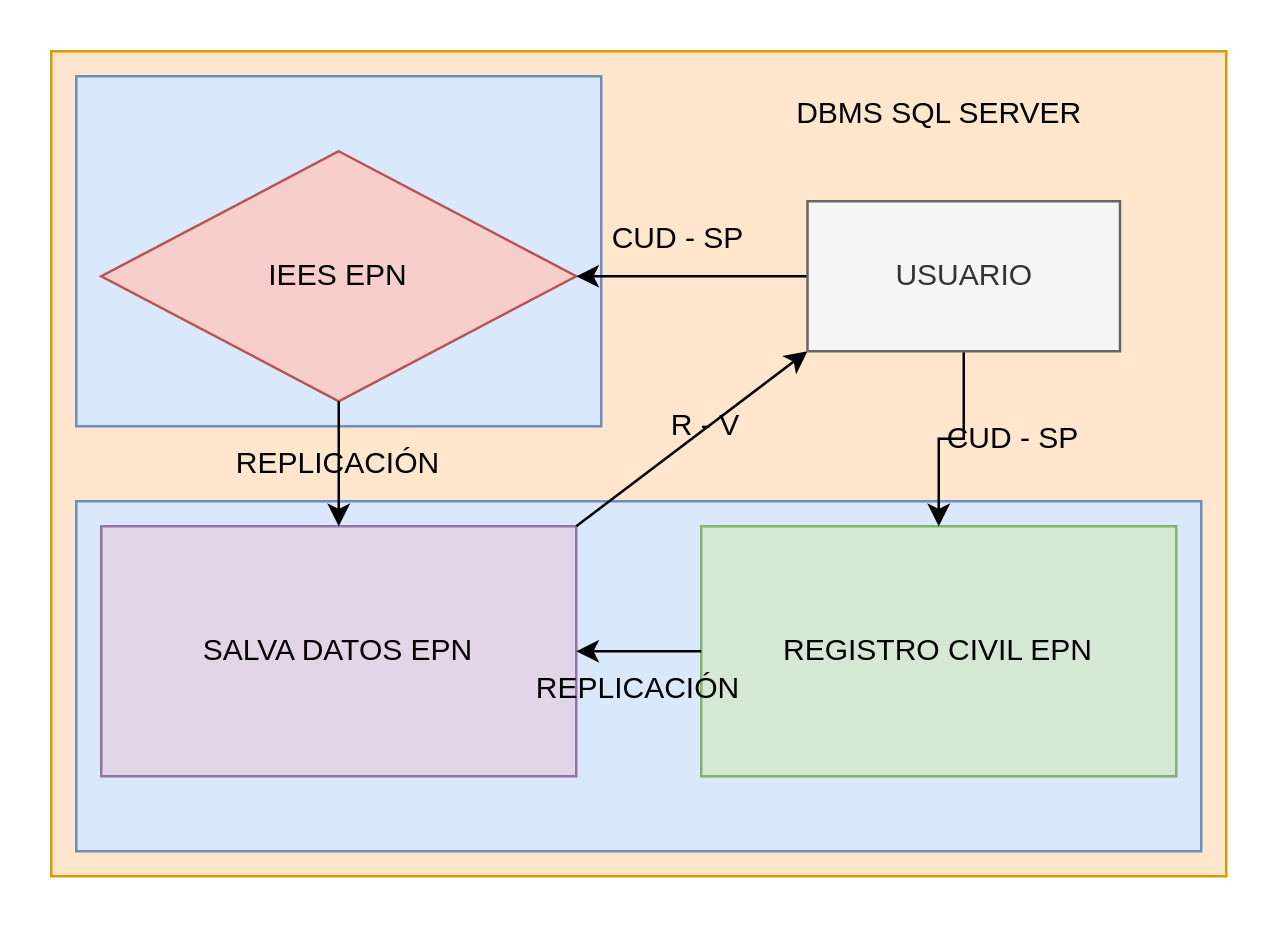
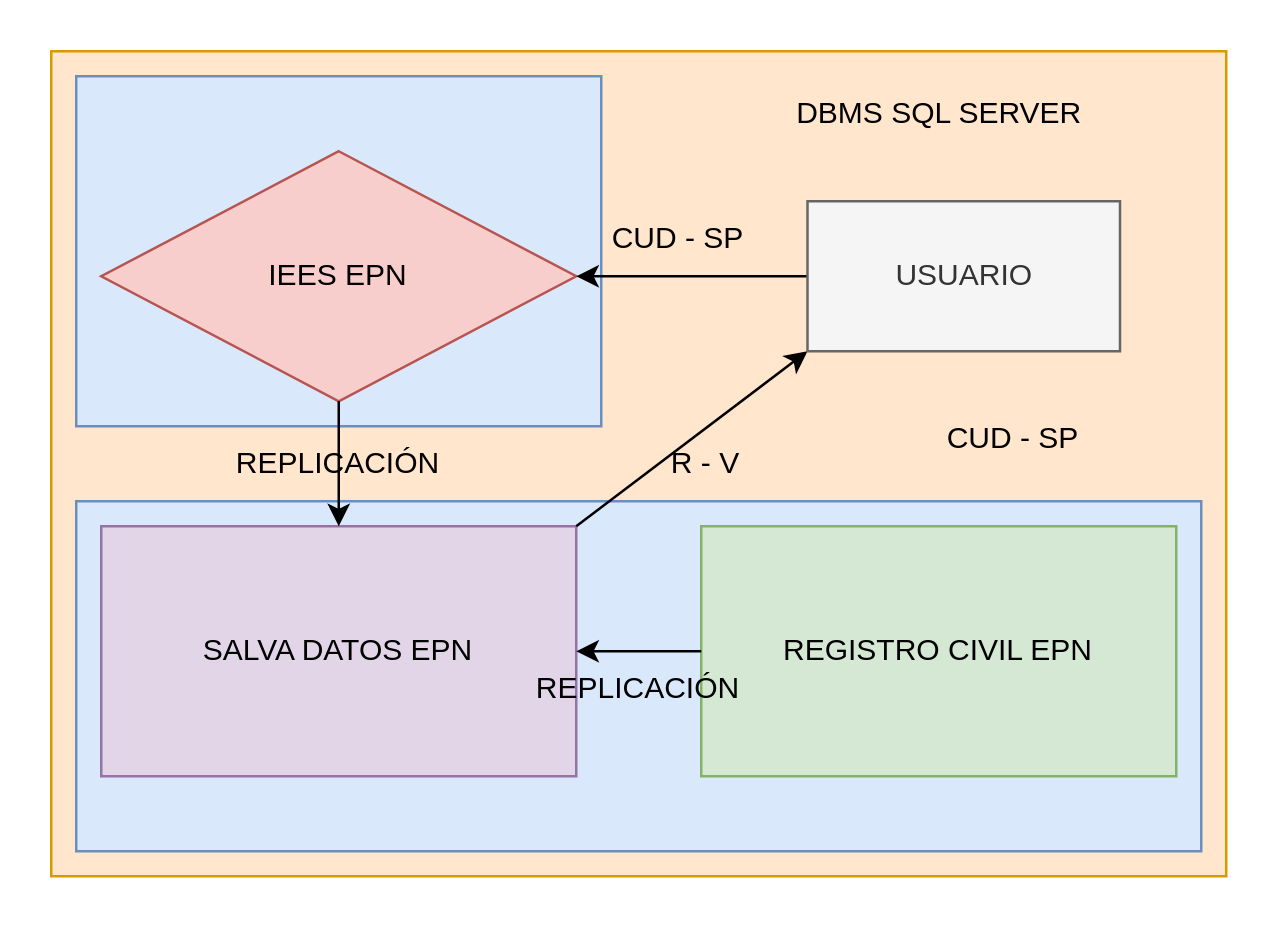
(706, 426) -> (706, 464)
(960, 439) -> none
